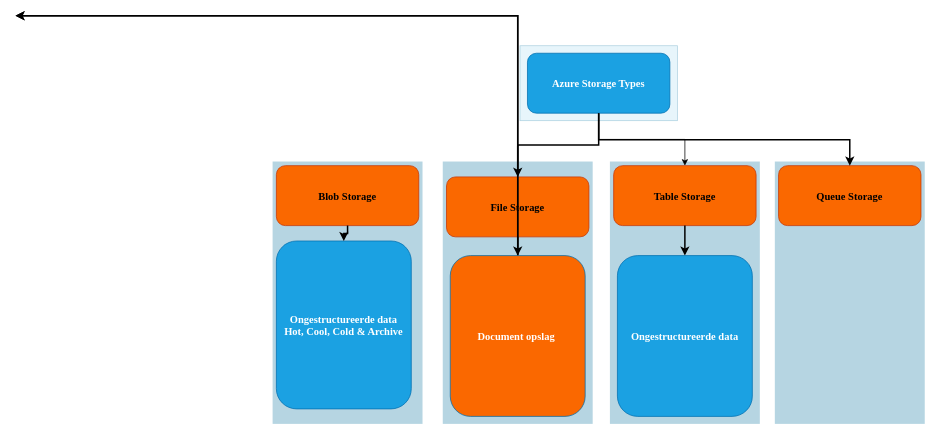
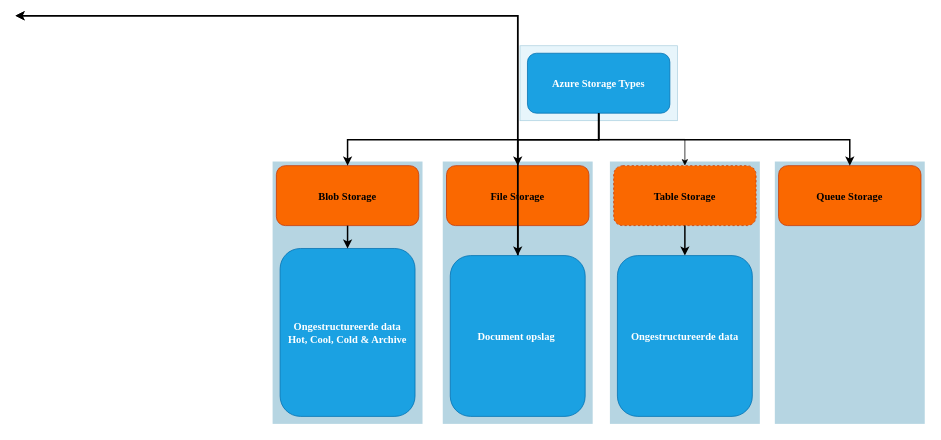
none -> (422, 140)
(685, 196) -> (685, 196)
(518, 207) -> (518, 196)
(344, 325) -> (348, 333)
(518, 336) -> (518, 336)
